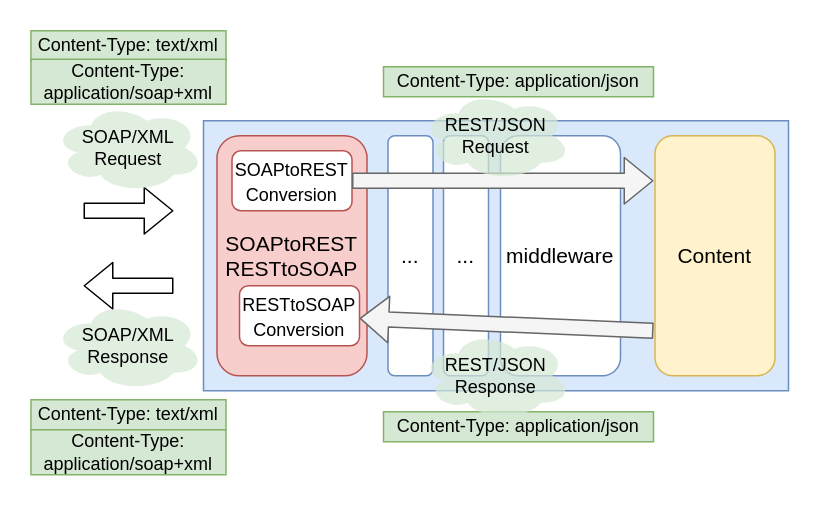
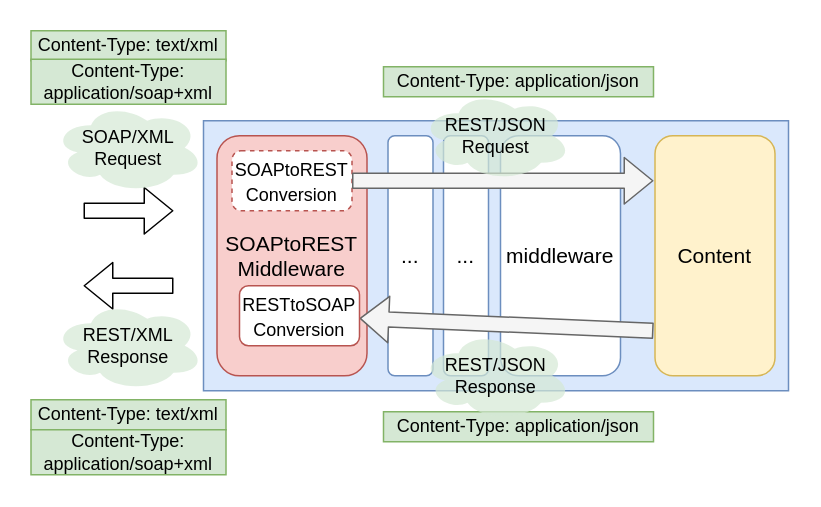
(292, 181) -> (292, 181)
(292, 256) -> (292, 256)
(128, 346) -> (128, 346)
